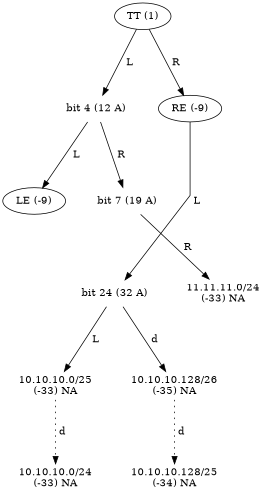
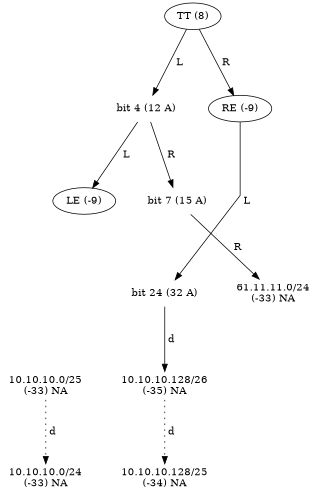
(143, 16) -> (193, 16)
(127, 201) -> (177, 201)
(223, 293) -> (273, 293)
(87, 336) -> none
